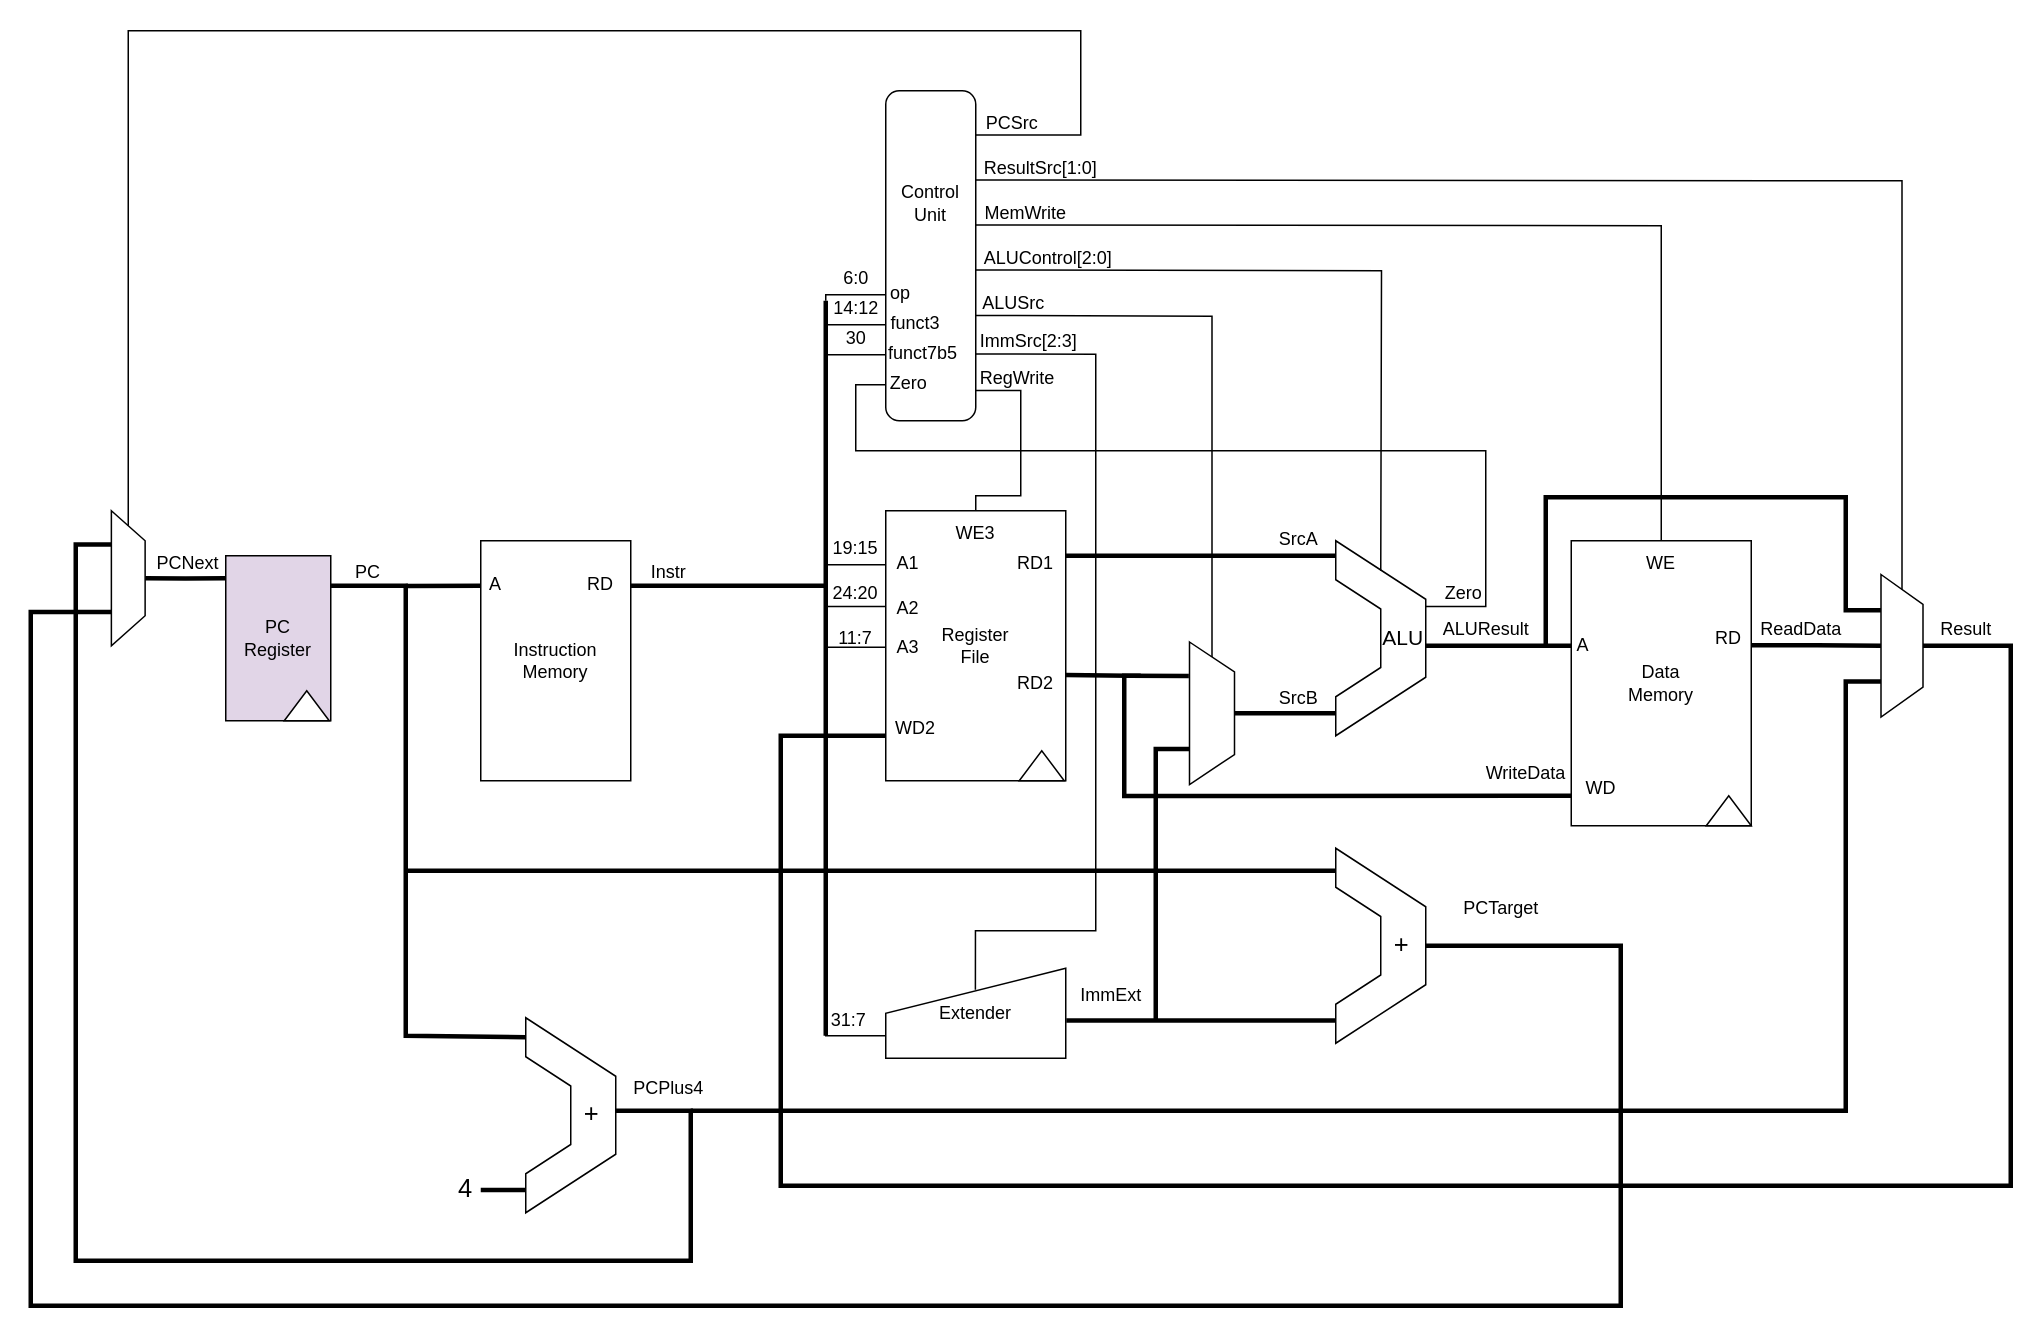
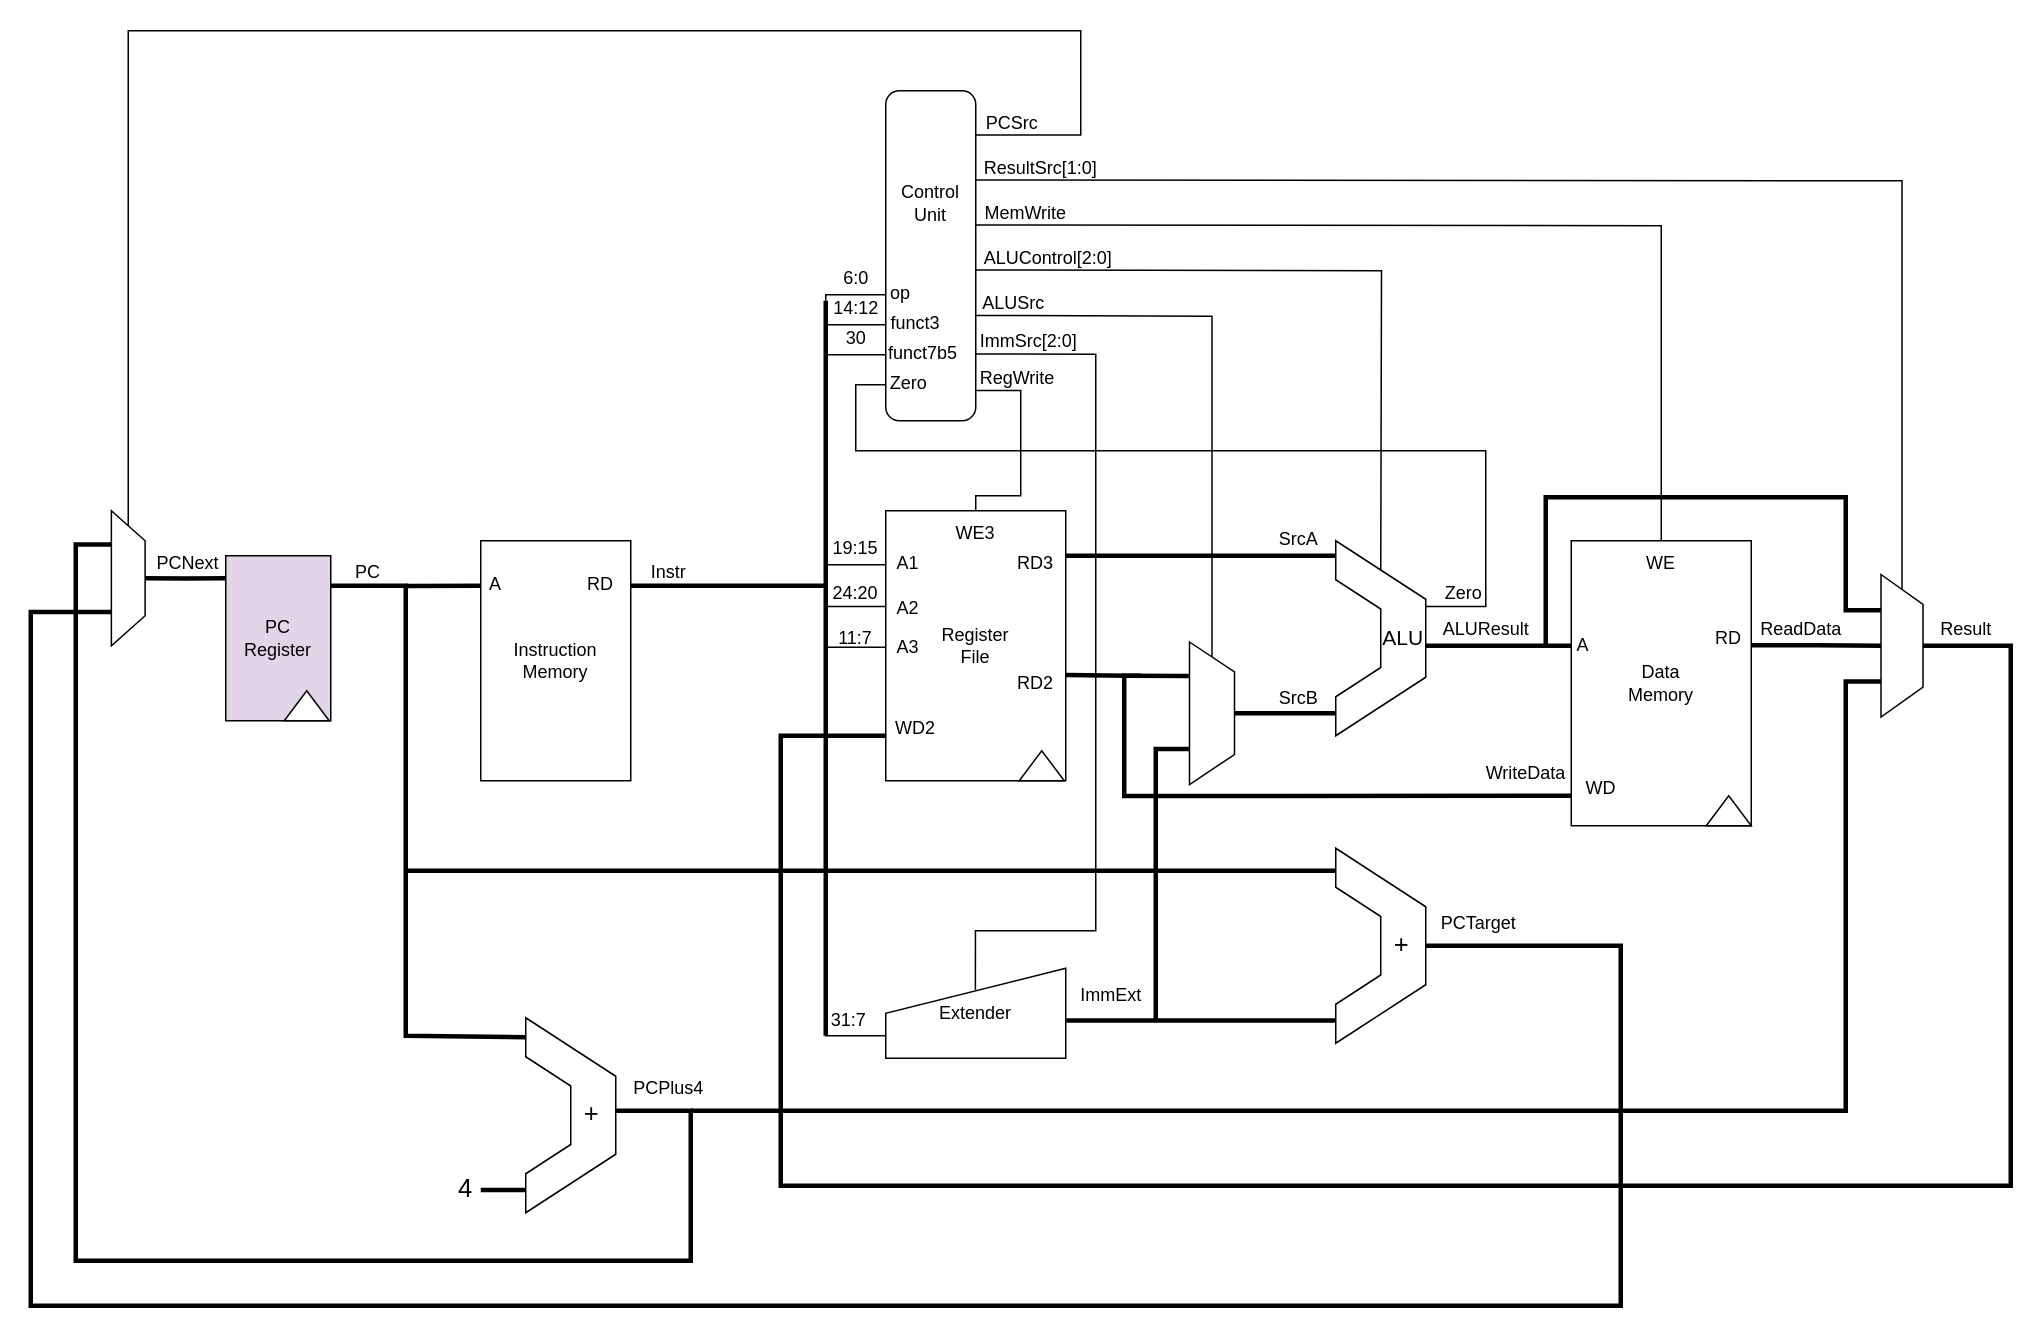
(1029, 341) -> (1029, 341)
(1036, 563) -> (1036, 563)
(1501, 908) -> (1478, 923)
